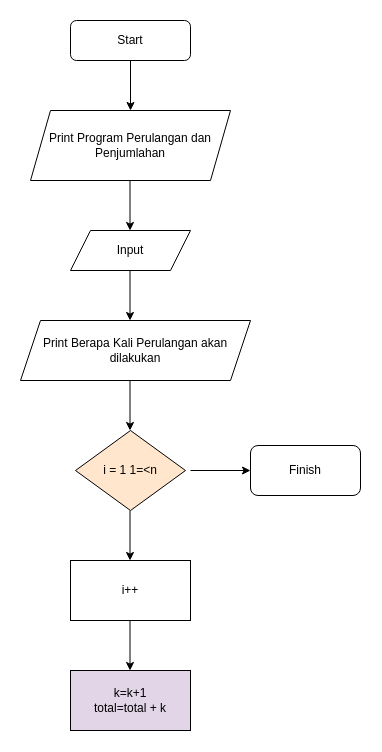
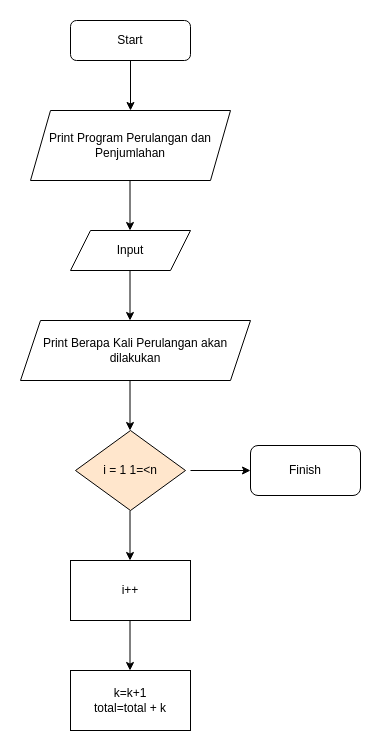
(131, 701) -> (131, 701)
